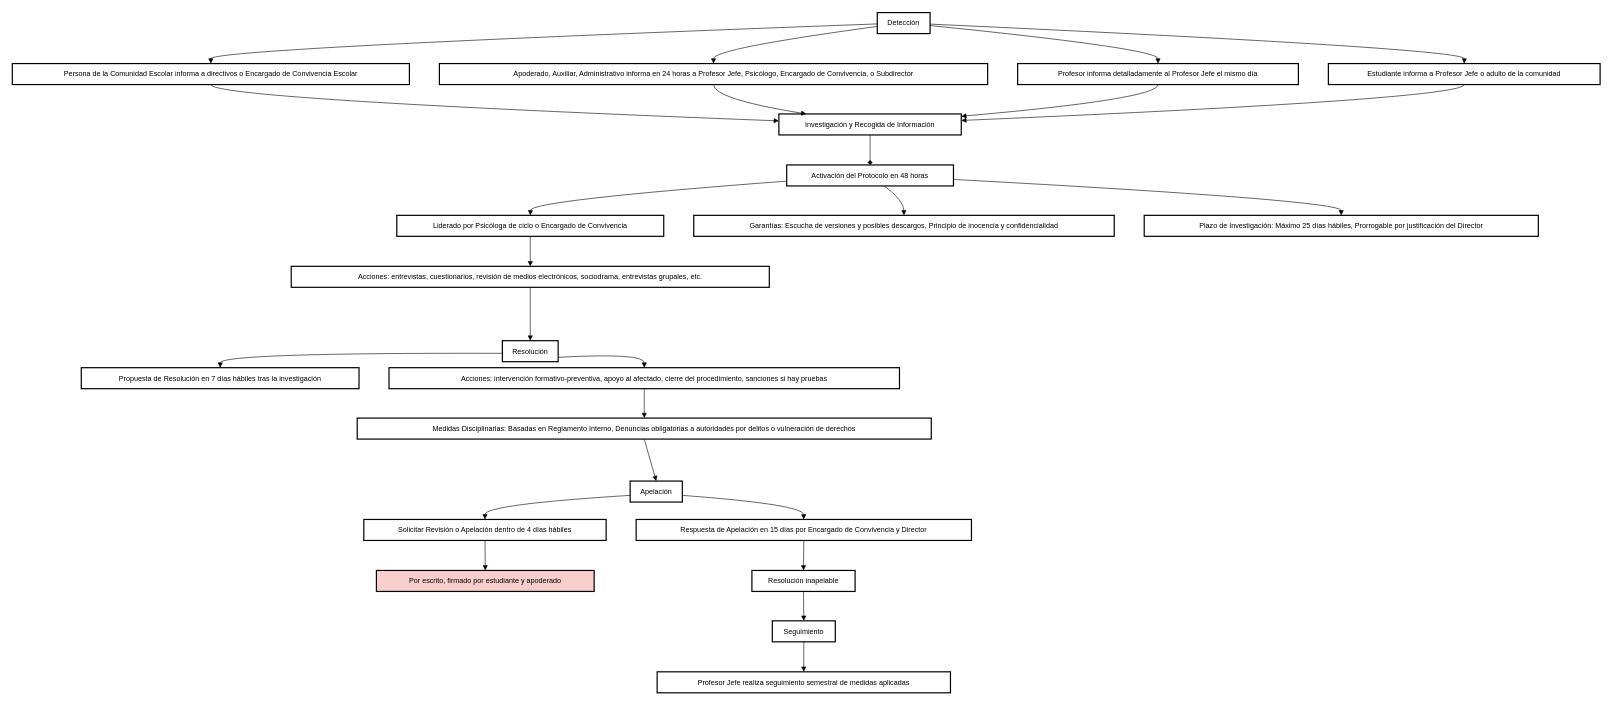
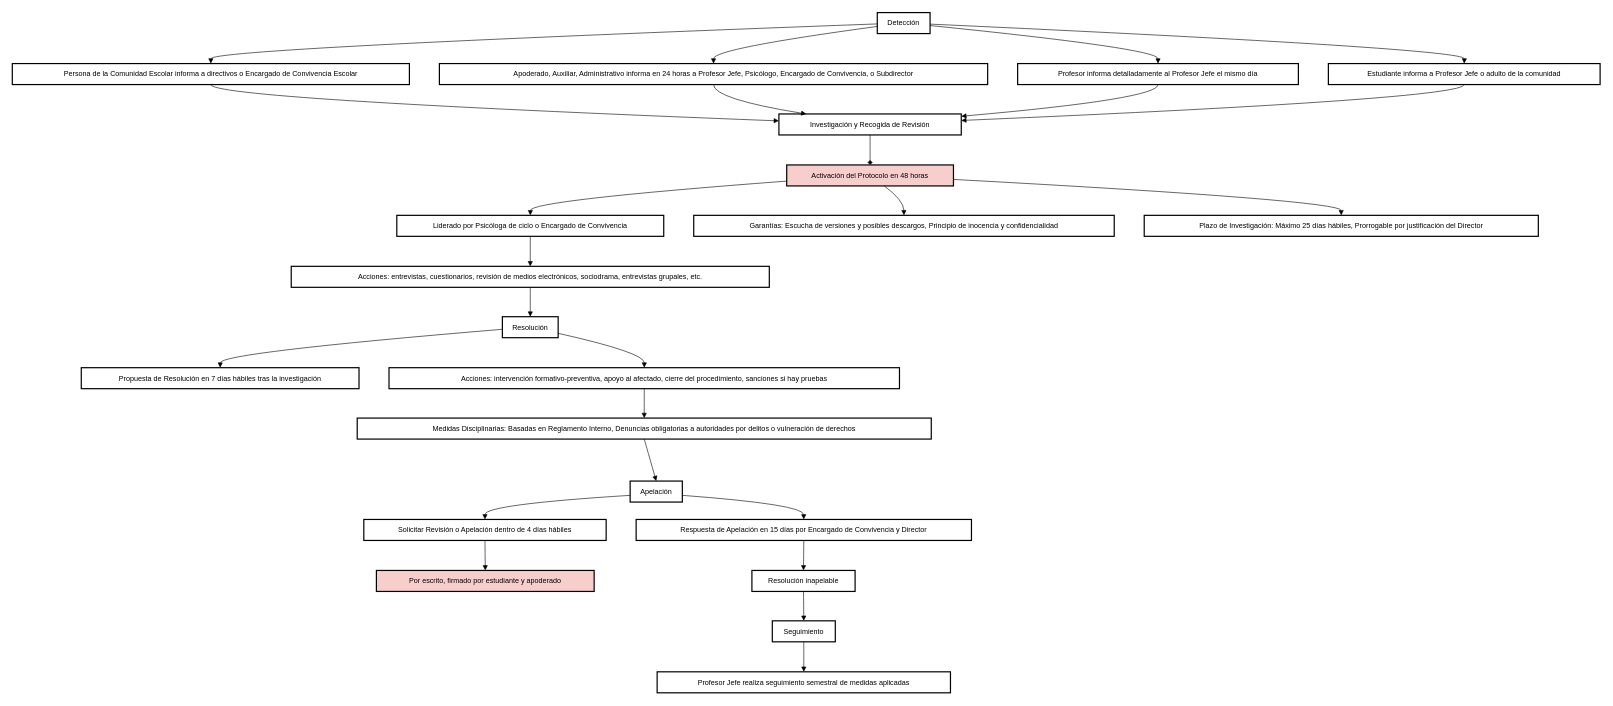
(870, 125) -> (870, 125)
(870, 175) -> (870, 175)
(530, 351) -> (530, 327)
